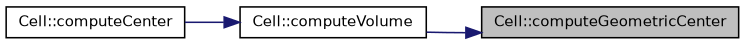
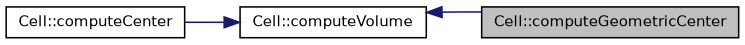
(446, 33) -> (462, 12)
